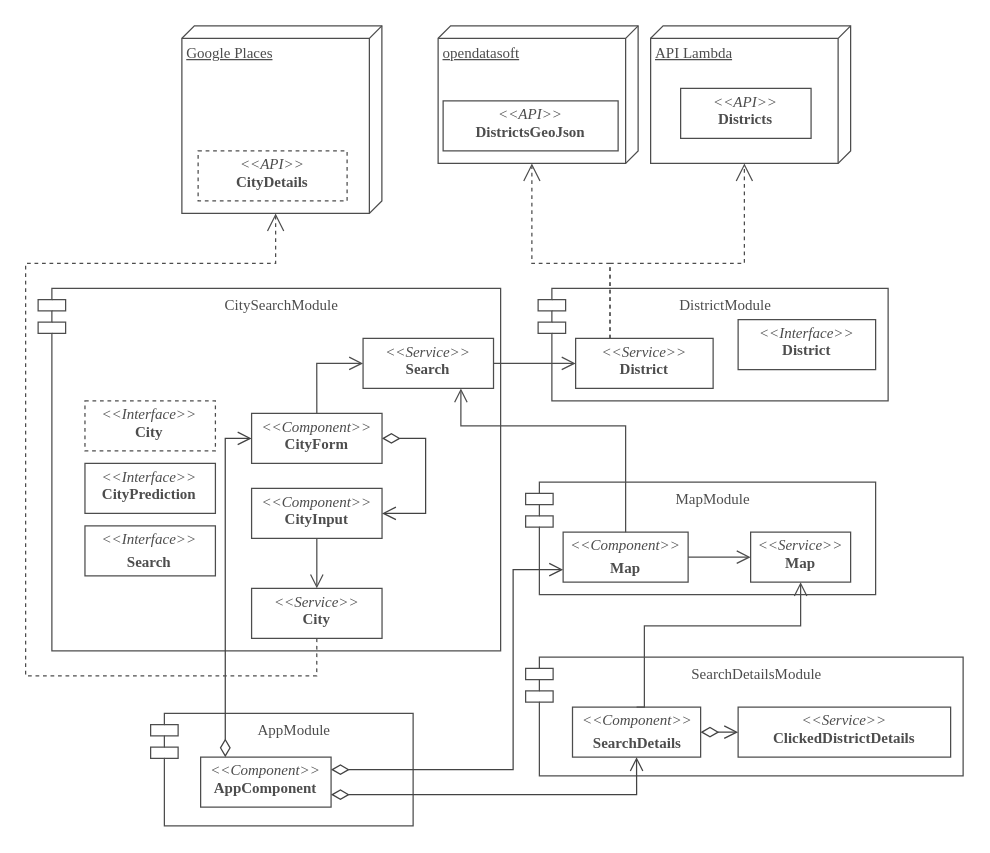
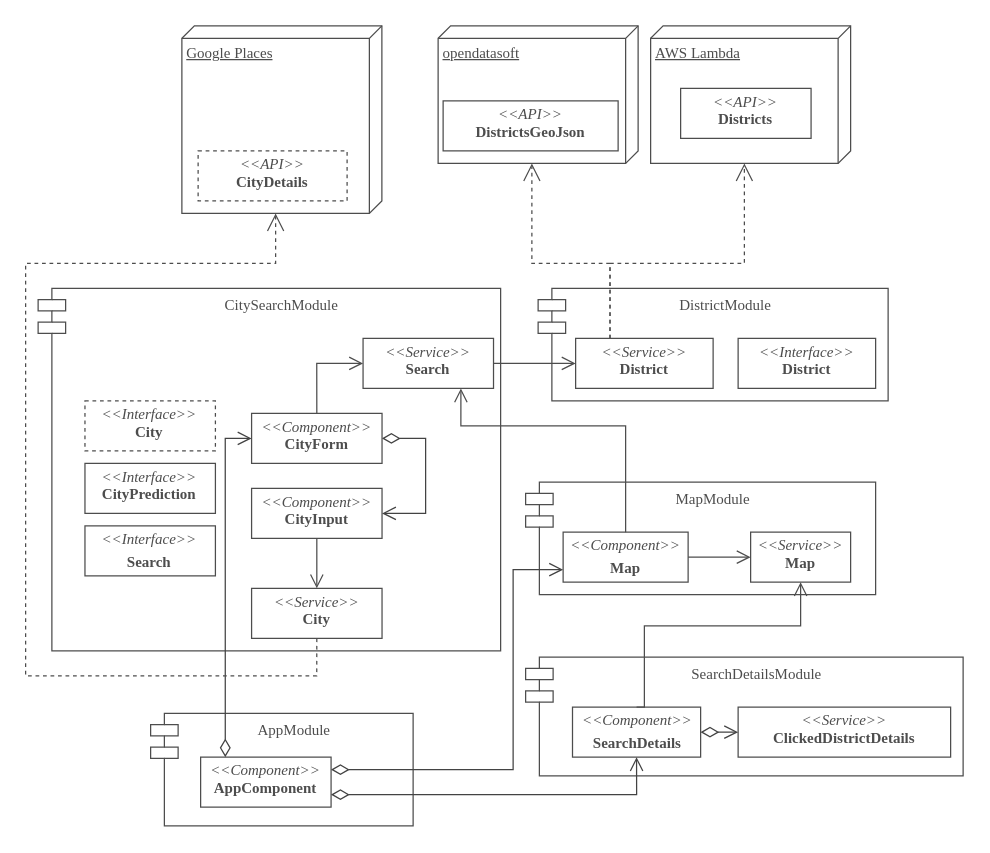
(696, 53) -> (696, 53)
(807, 344) -> (807, 363)
